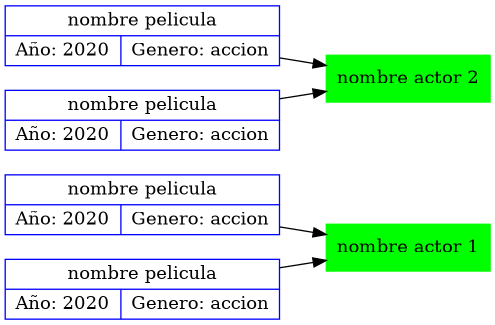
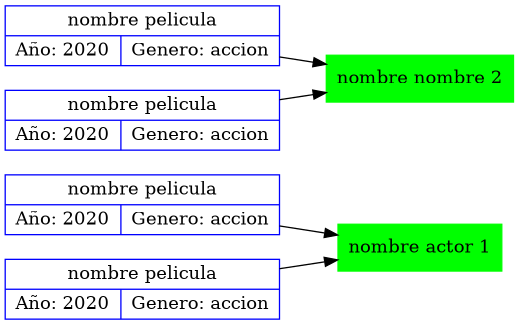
(408, 79) -> (420, 79)
